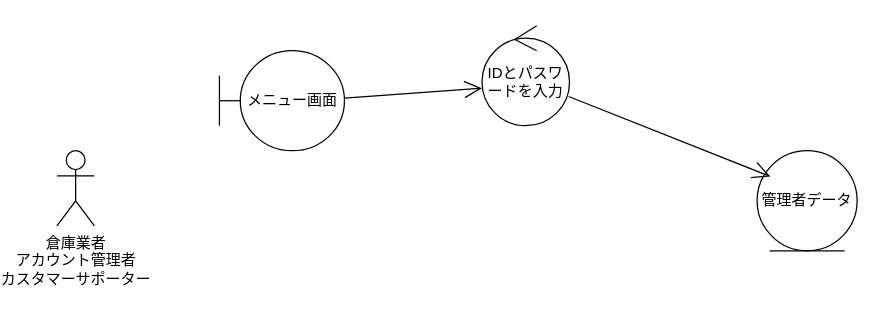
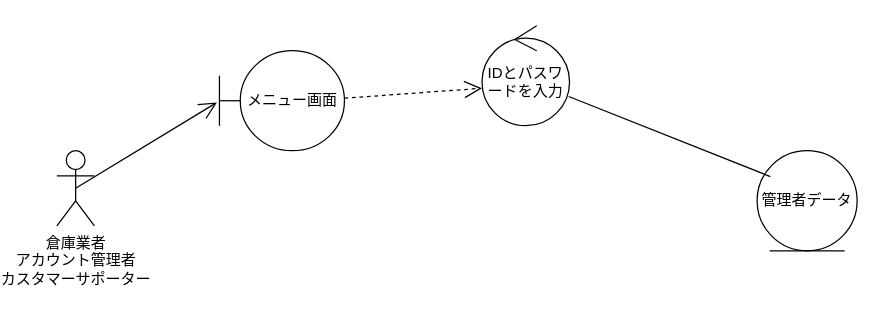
(412, 93) -> (412, 93)
none -> (155, 140)
(765, 174) -> (766, 175)
